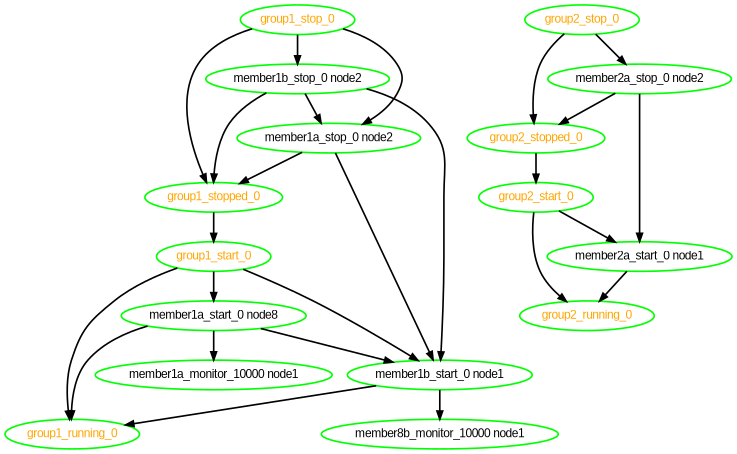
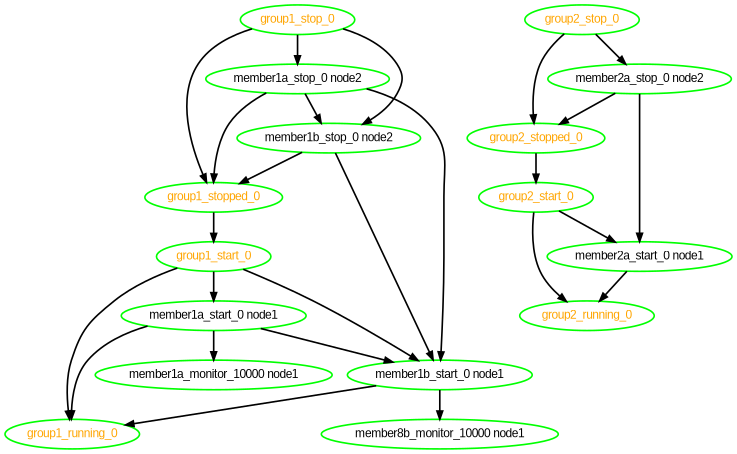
(311, 105) -> (311, 105)
(214, 316) -> (214, 316)
